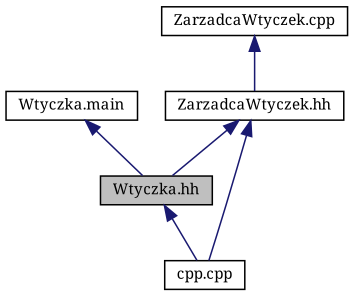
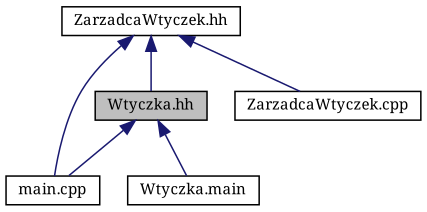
(255, 71) -> (246, 67)
(120, 153) -> (176, 155)
(205, 275) -> (53, 190)
